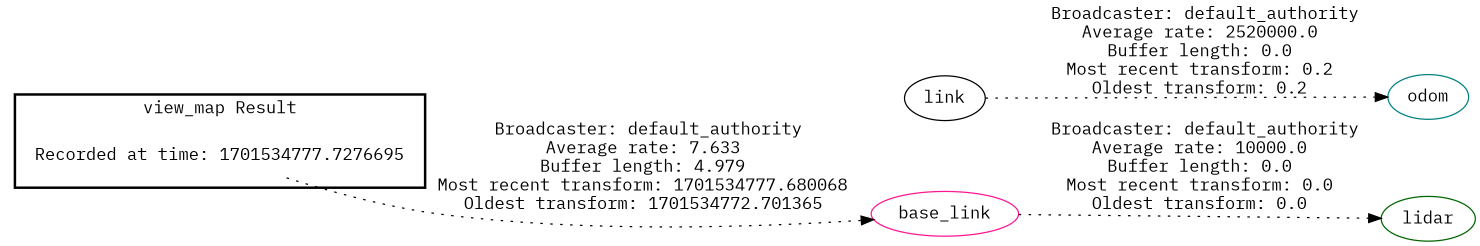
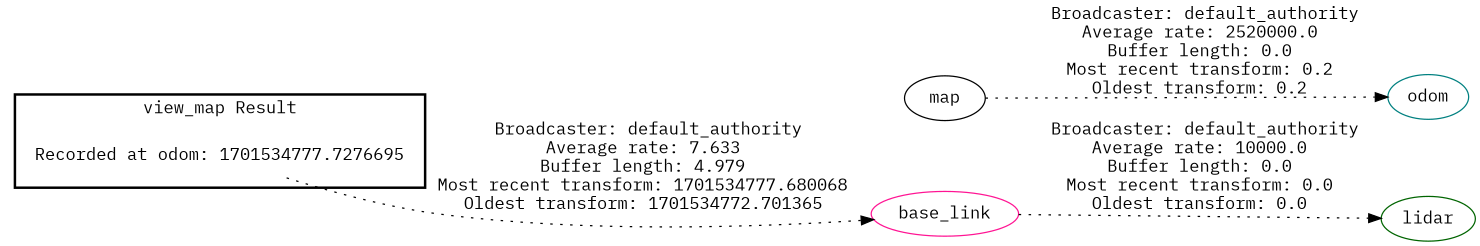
(945, 98) -> (945, 98)
(220, 155) -> (220, 155)
